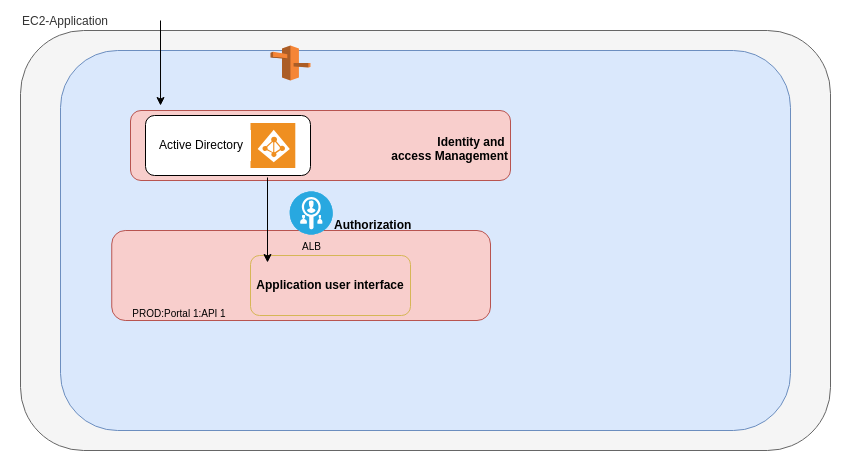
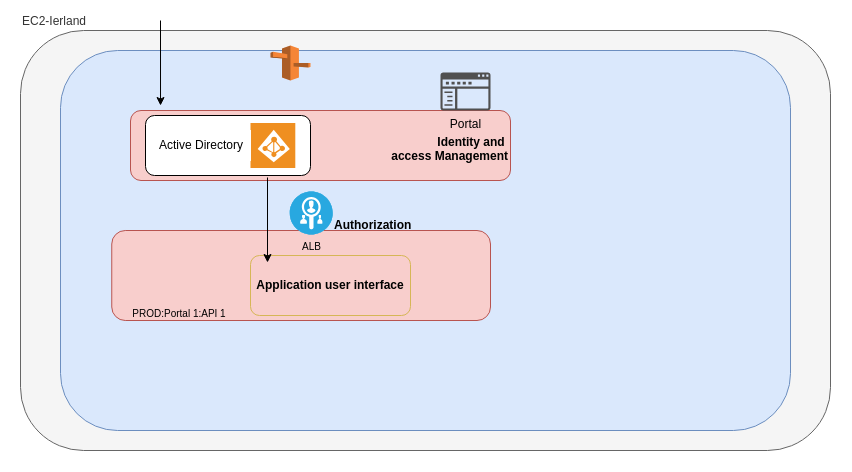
(68, 20) -> (58, 20)
none -> (466, 92)
